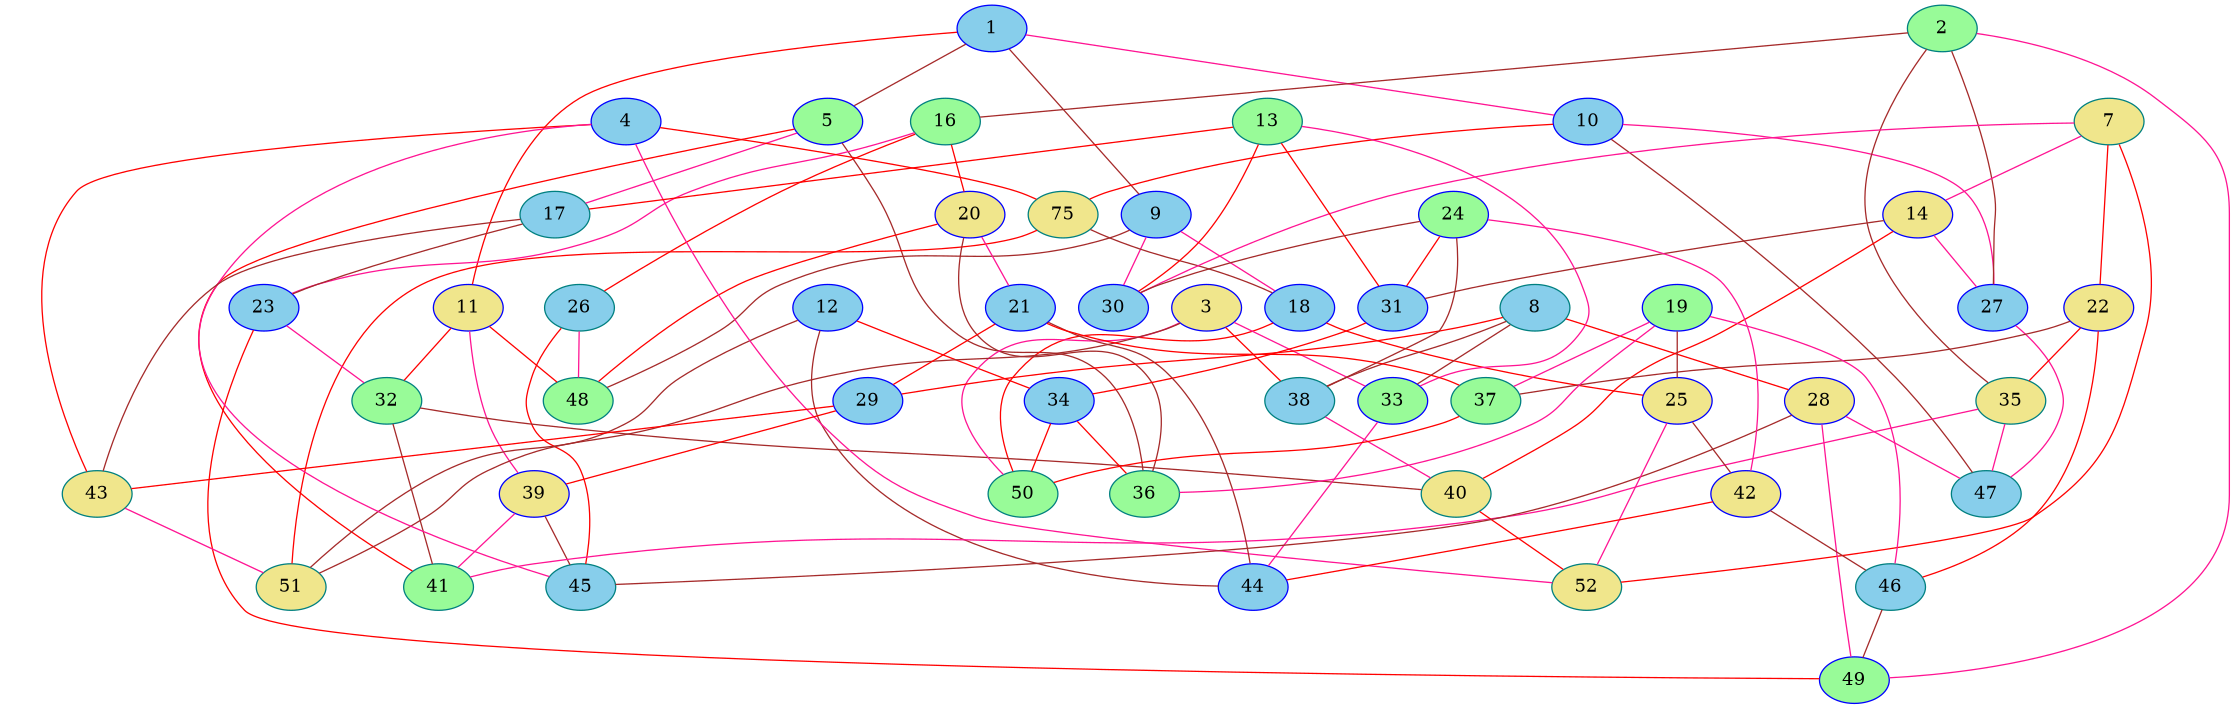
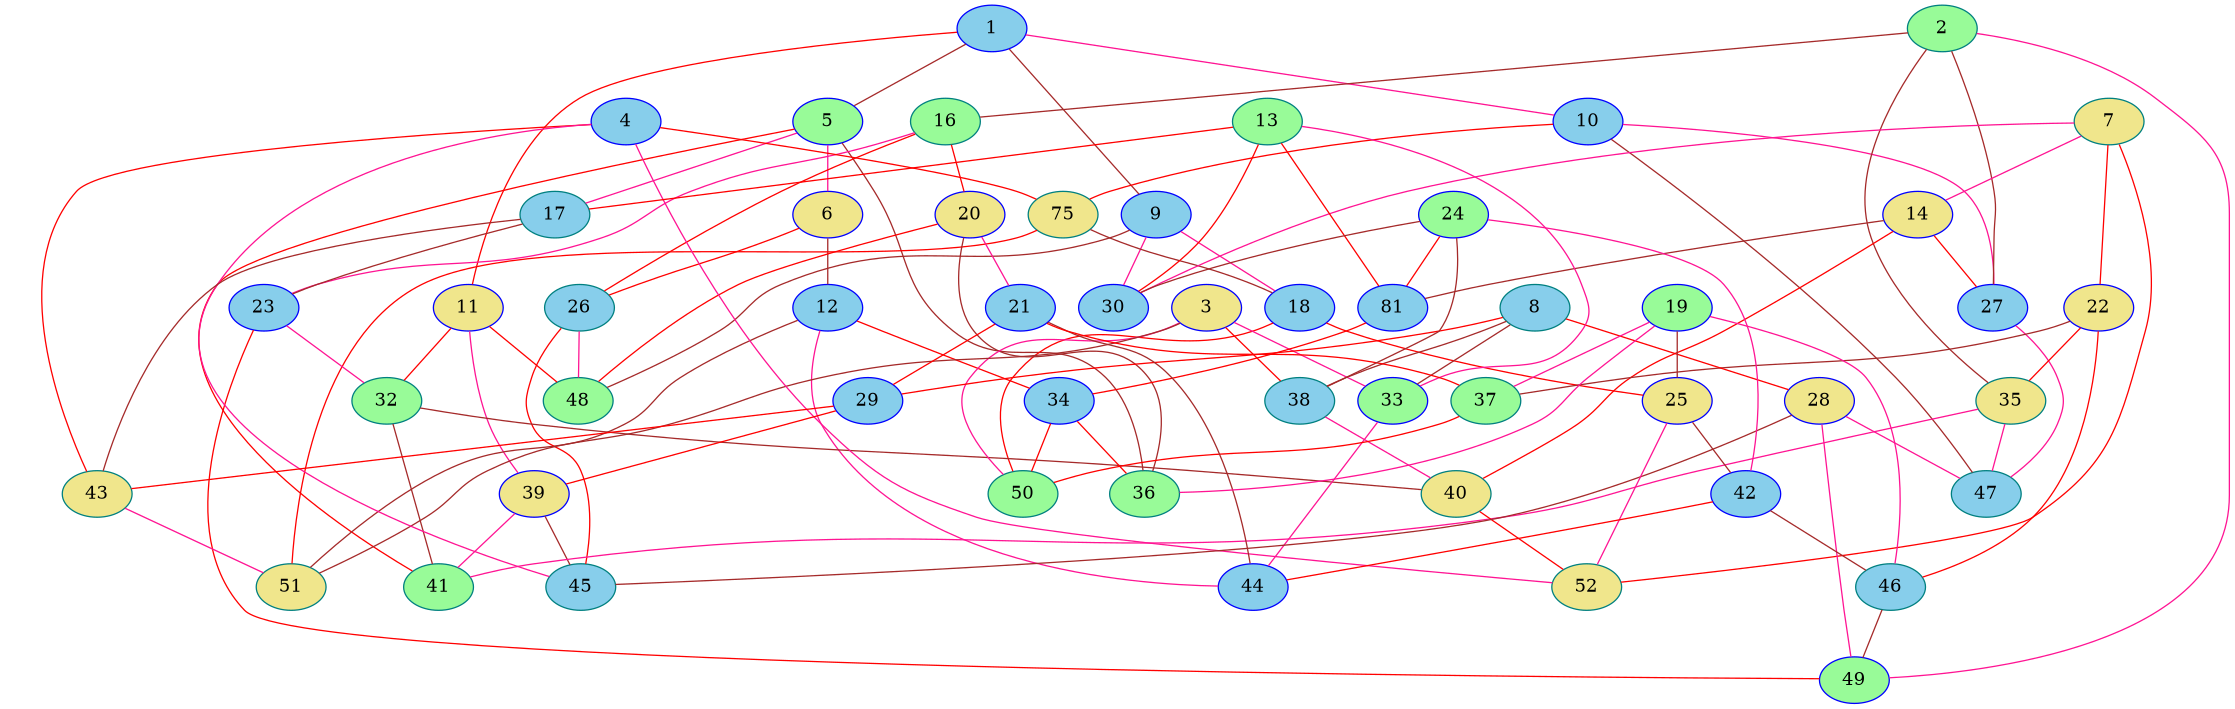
none -> (828, 215)
(1955, 261) -> (1955, 261)
(1393, 308) -> (1393, 308)
(1746, 494) -> (1746, 494)
(942, 529) -> (942, 529)
